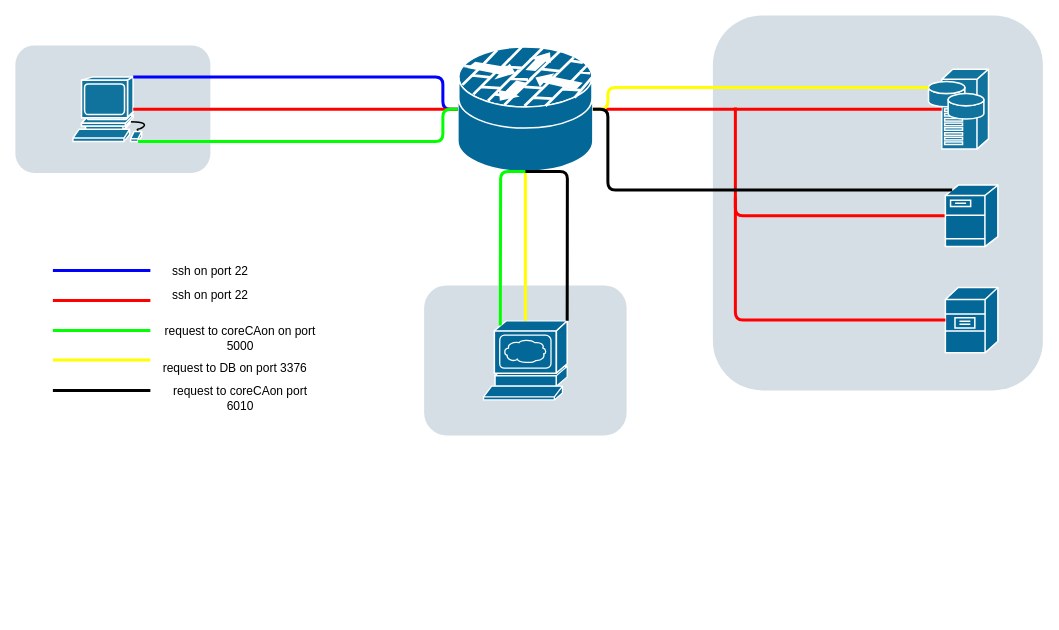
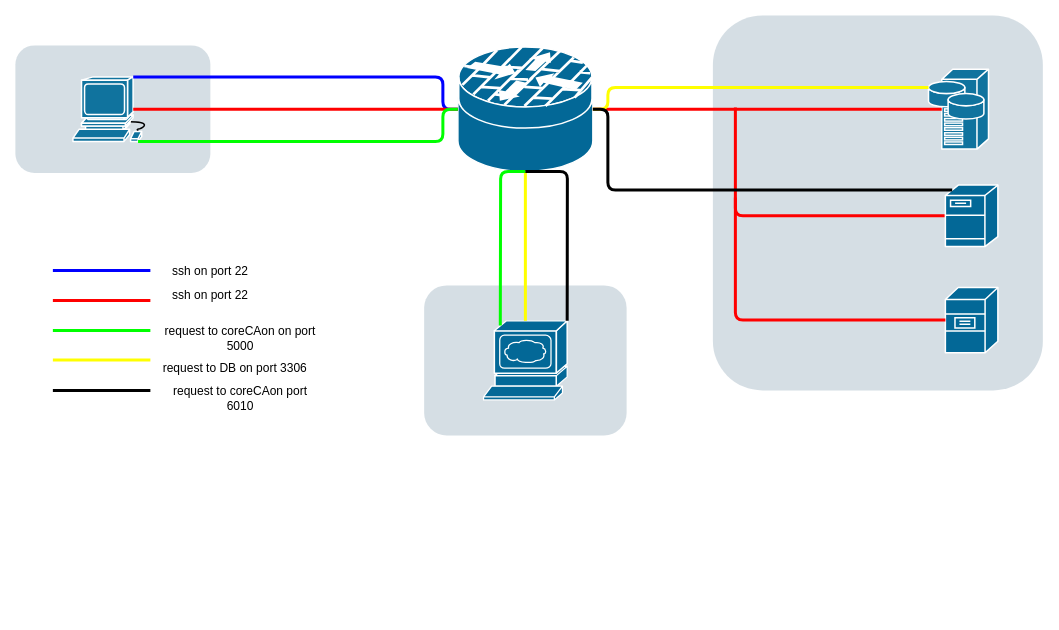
(235, 368) -> (235, 368)
